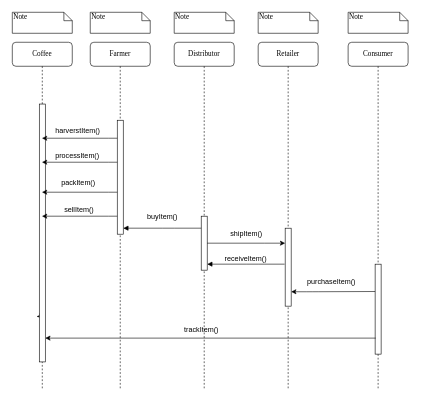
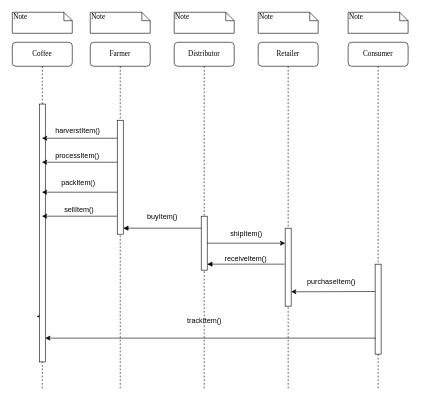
(204, 330) -> (207, 321)
